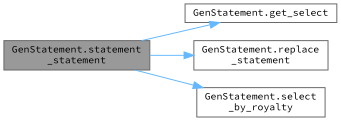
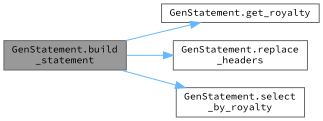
(261, 13) -> (240, 13)
(77, 55) -> (65, 55)
(261, 55) -> (240, 55)
